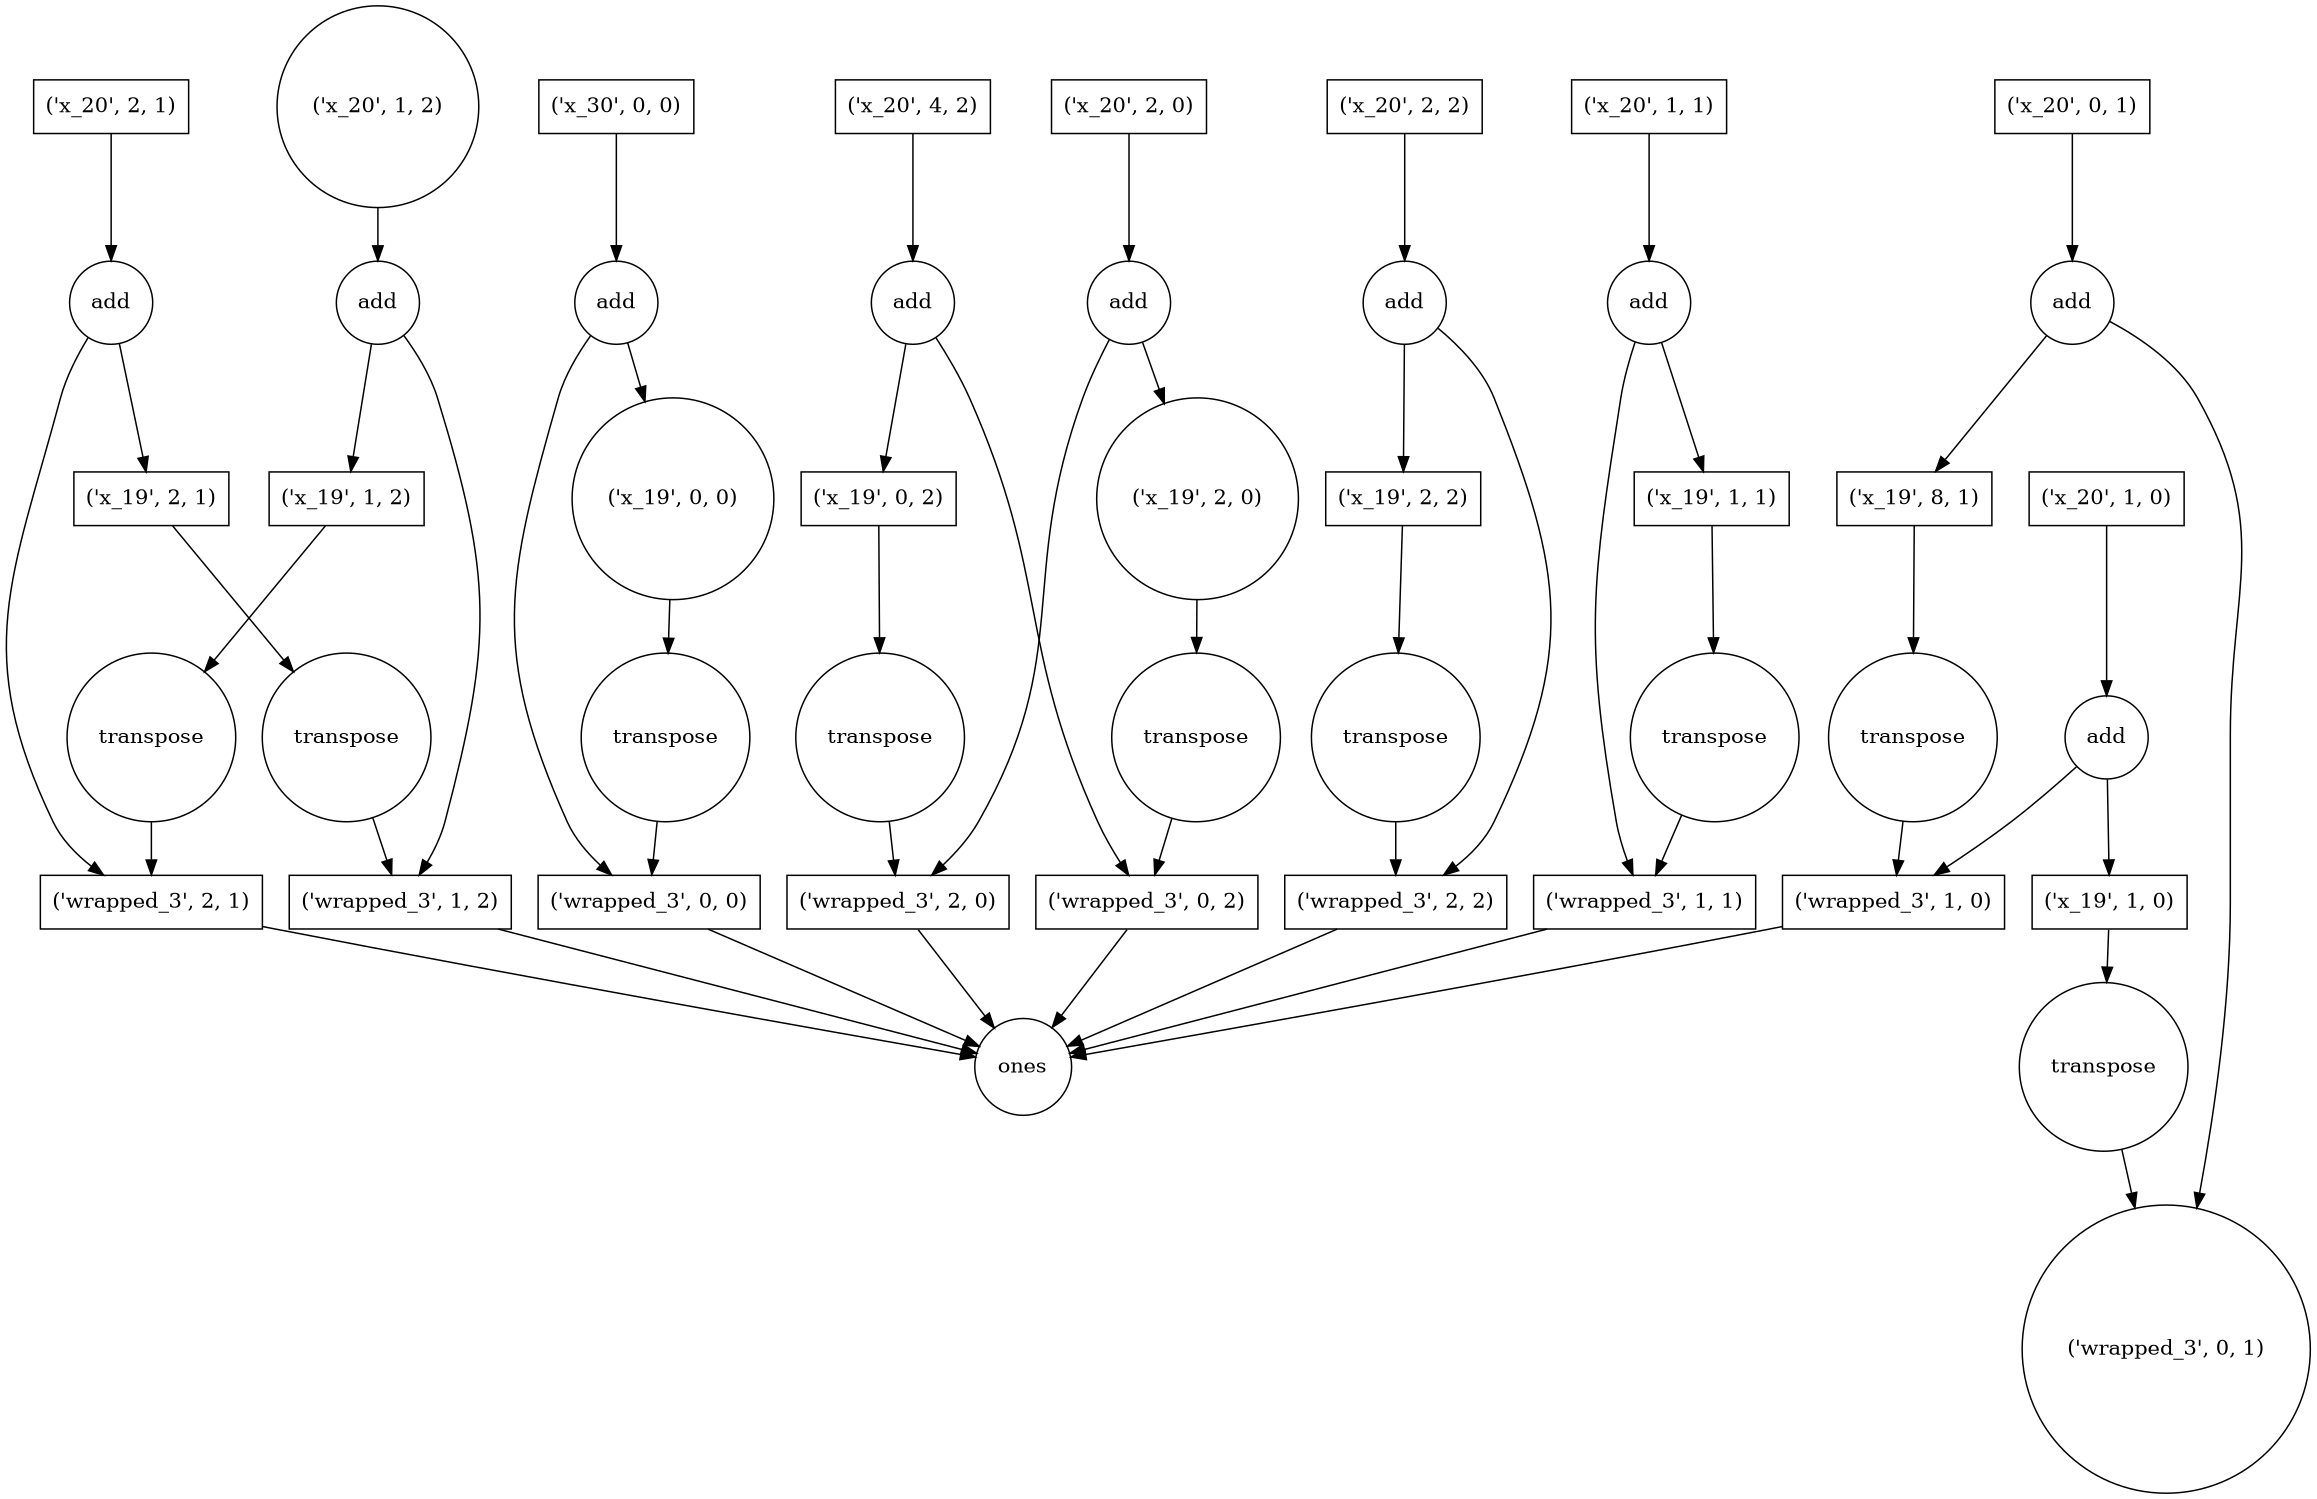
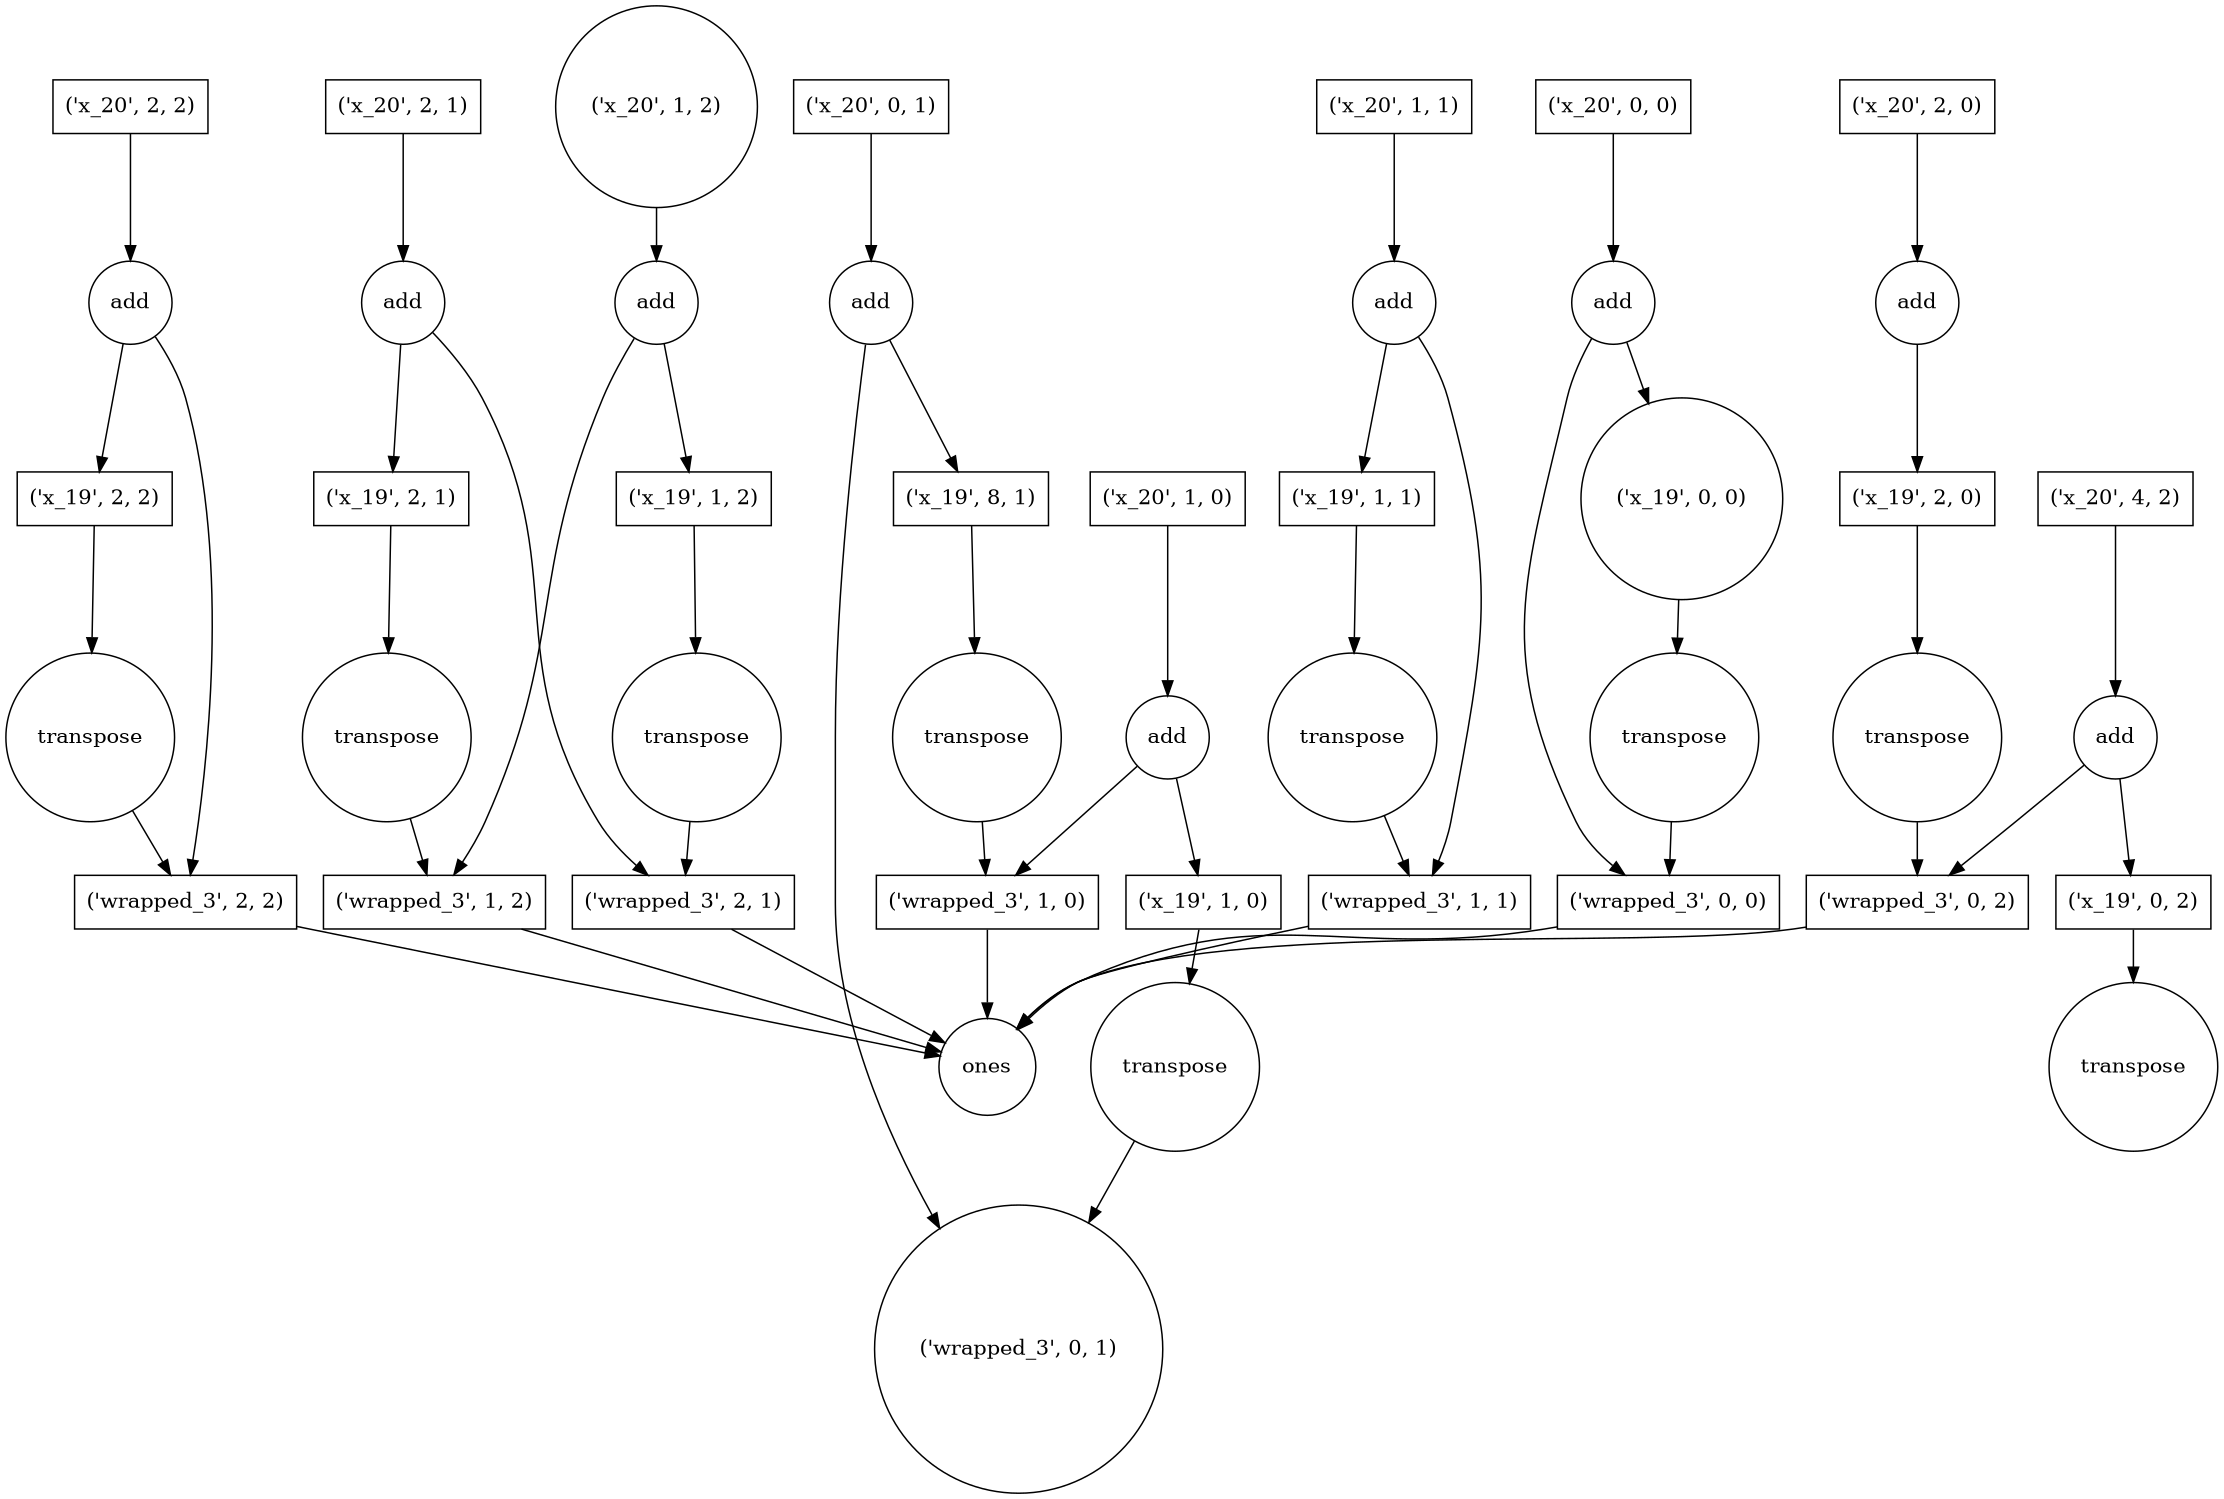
(616, 107) -> (1613, 107)
(1198, 499) -> (1917, 499)
(898, 902) -> none
